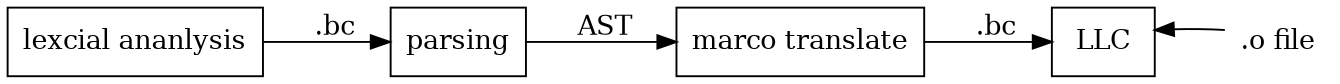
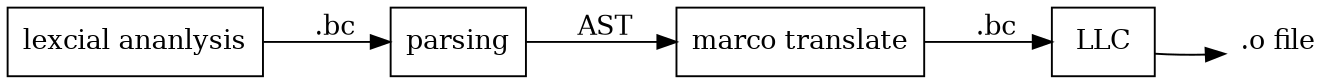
(1199, 29) -> (1180, 55)
